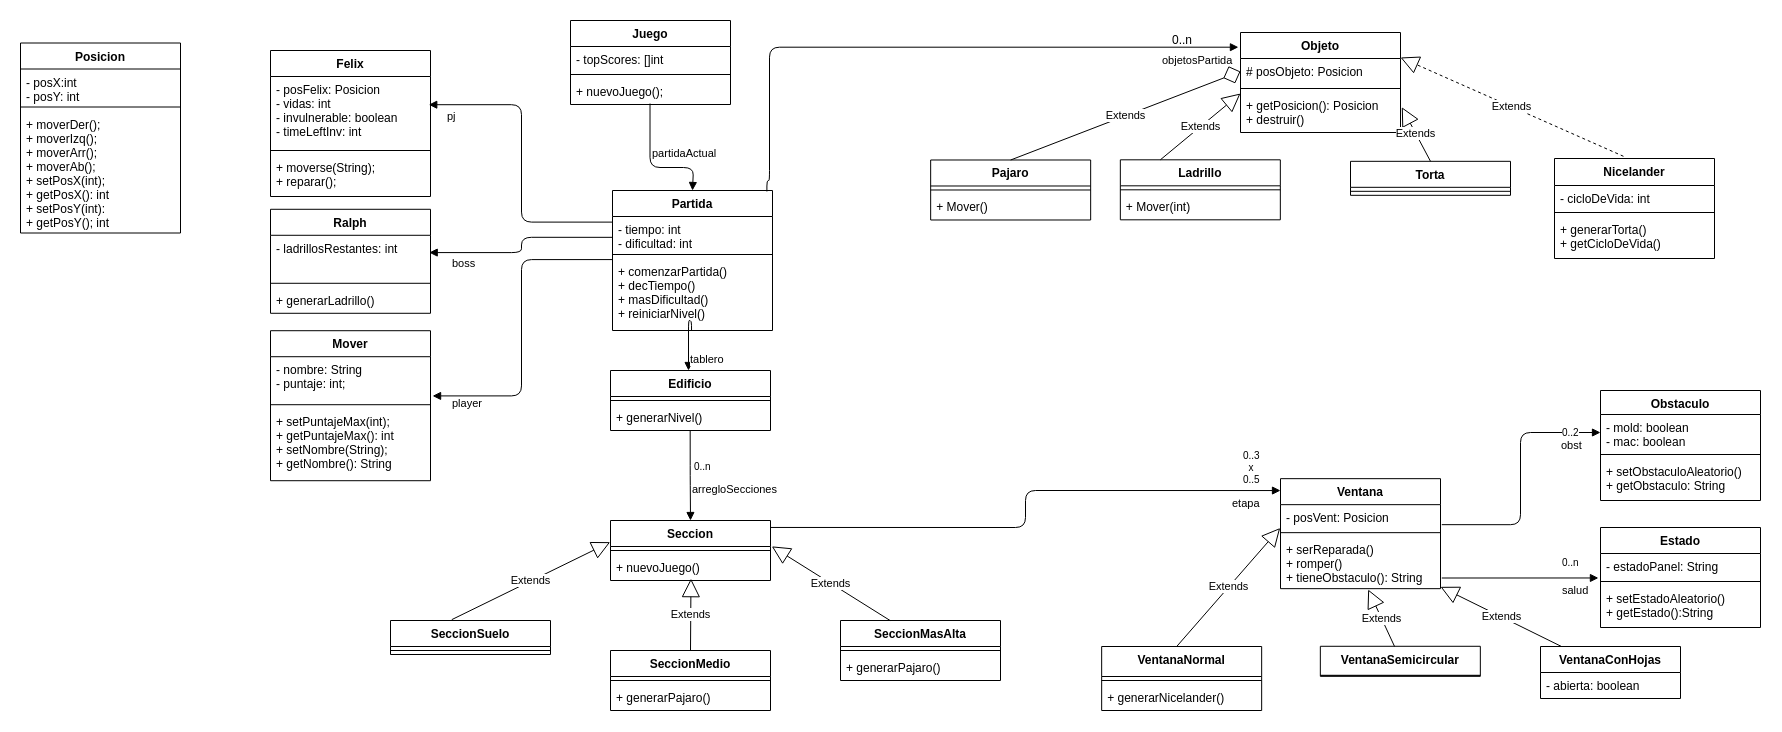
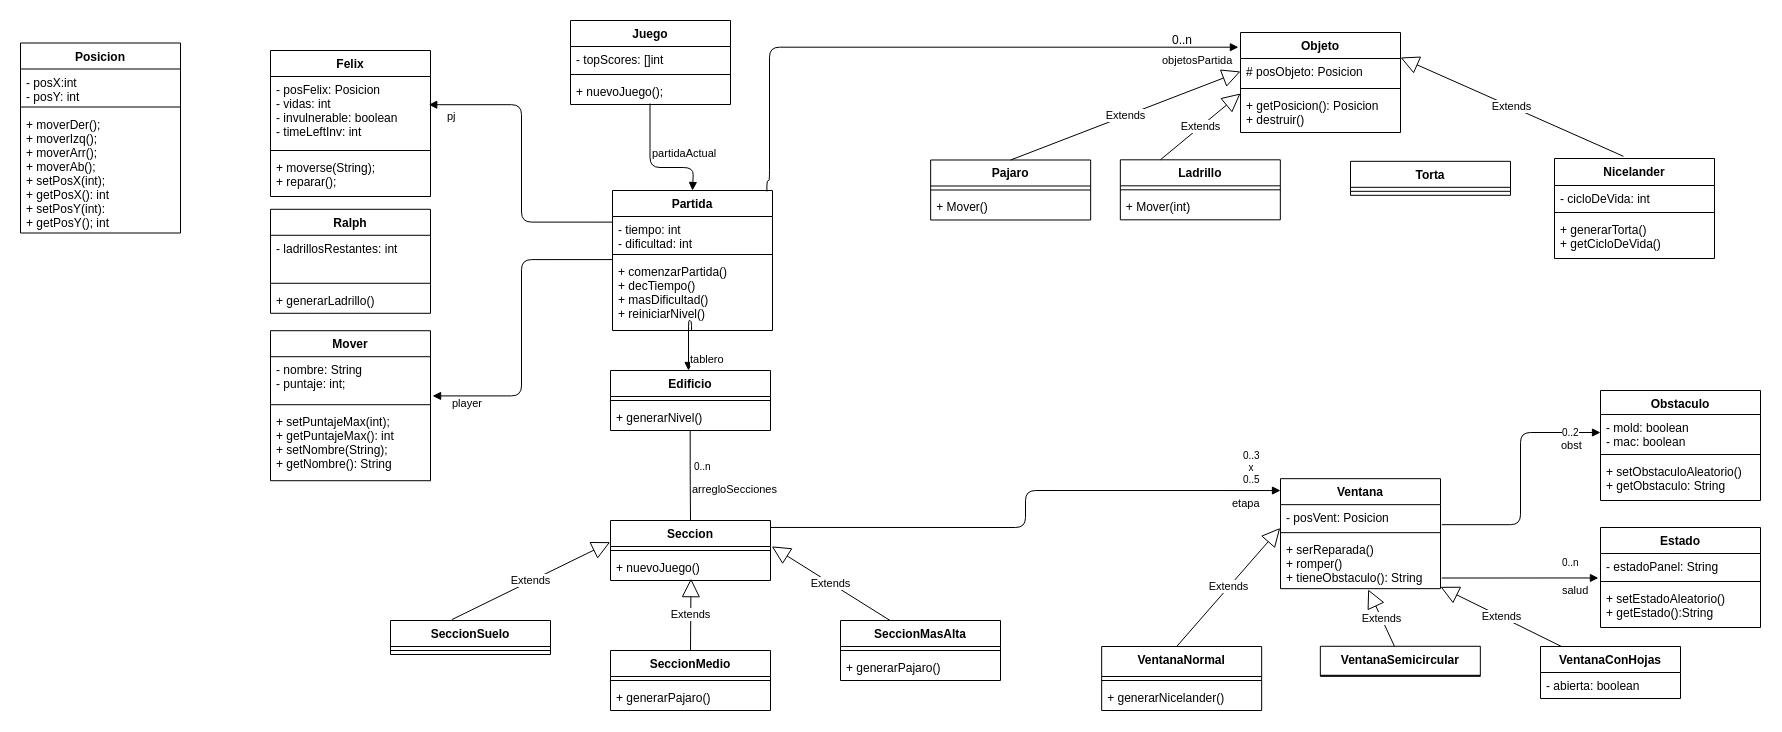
(1223, 78) -> (1223, 78)
(1573, 134) -> (1573, 134)
(1421, 143) -> none
(522, 243) -> none
(690, 511) -> (690, 514)
